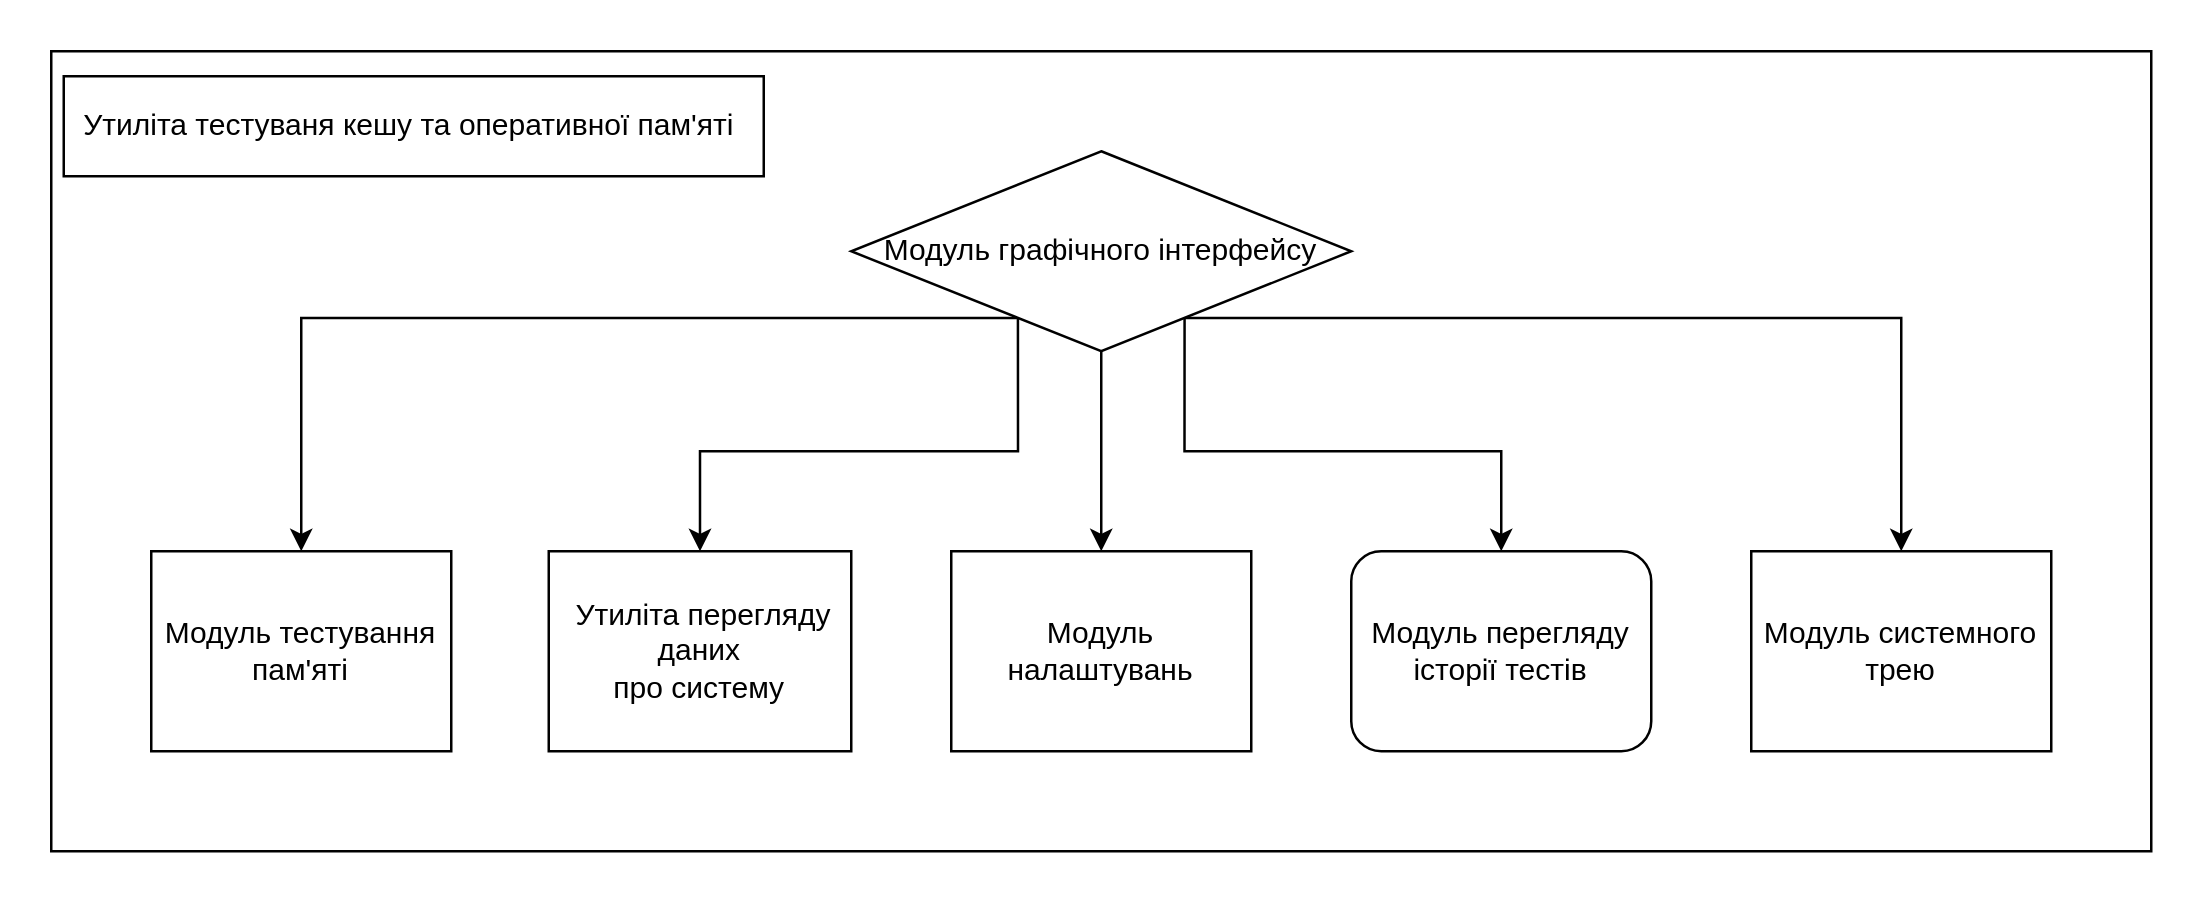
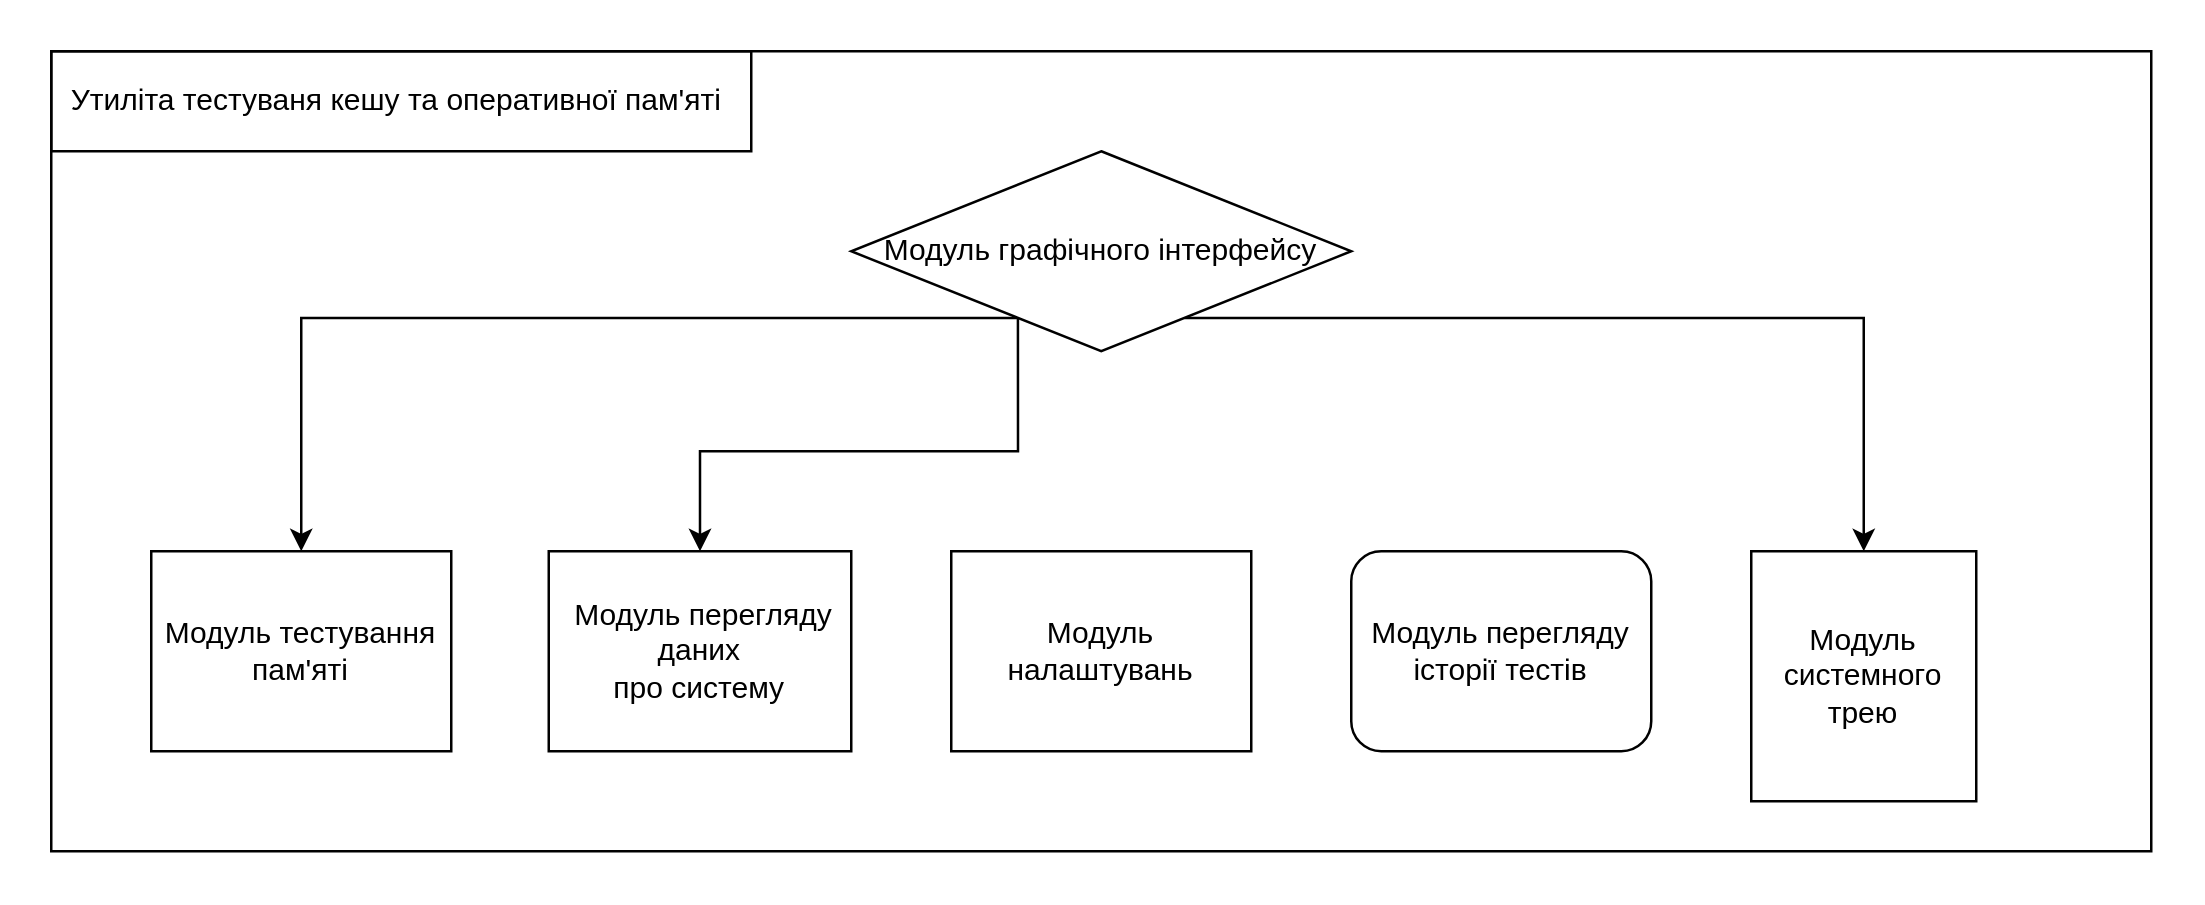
(414, 126) -> (401, 101)
(1101, 443) -> none
(1320, 451) -> none
(700, 651) -> (700, 651)
(1901, 651) -> (1864, 676)
